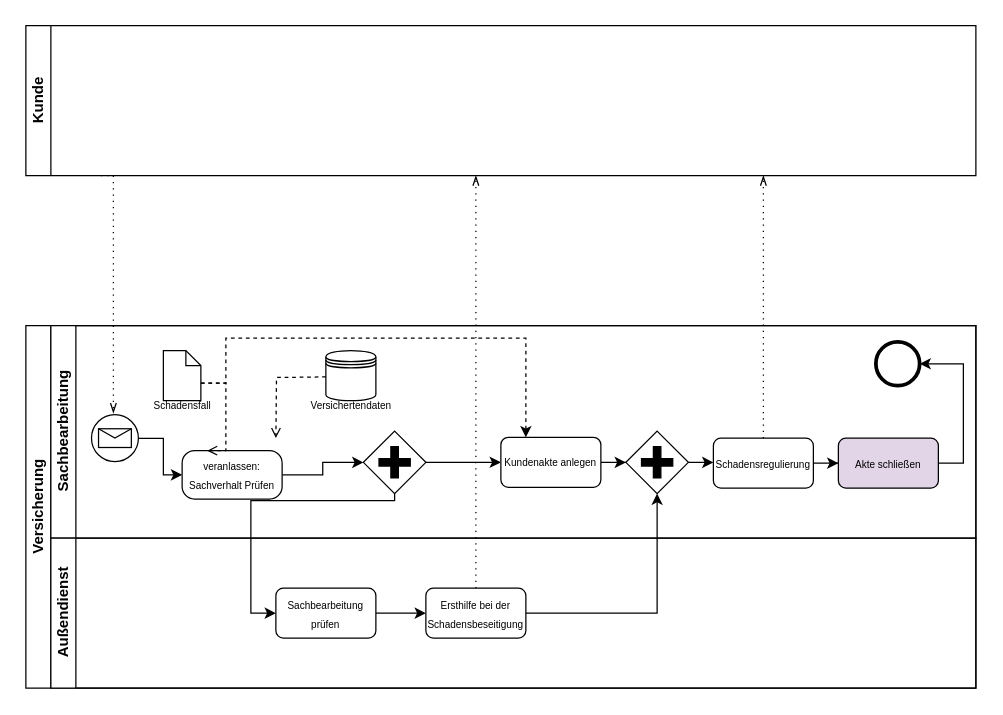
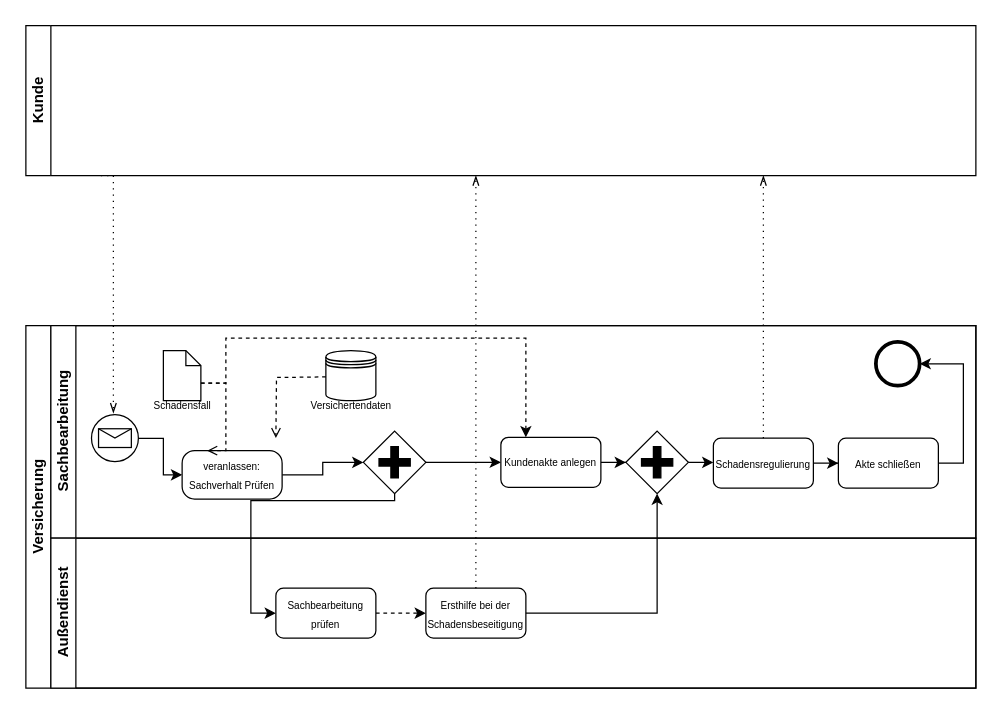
(888, 463) -> (888, 463)
(396, 613) -> (396, 613)
